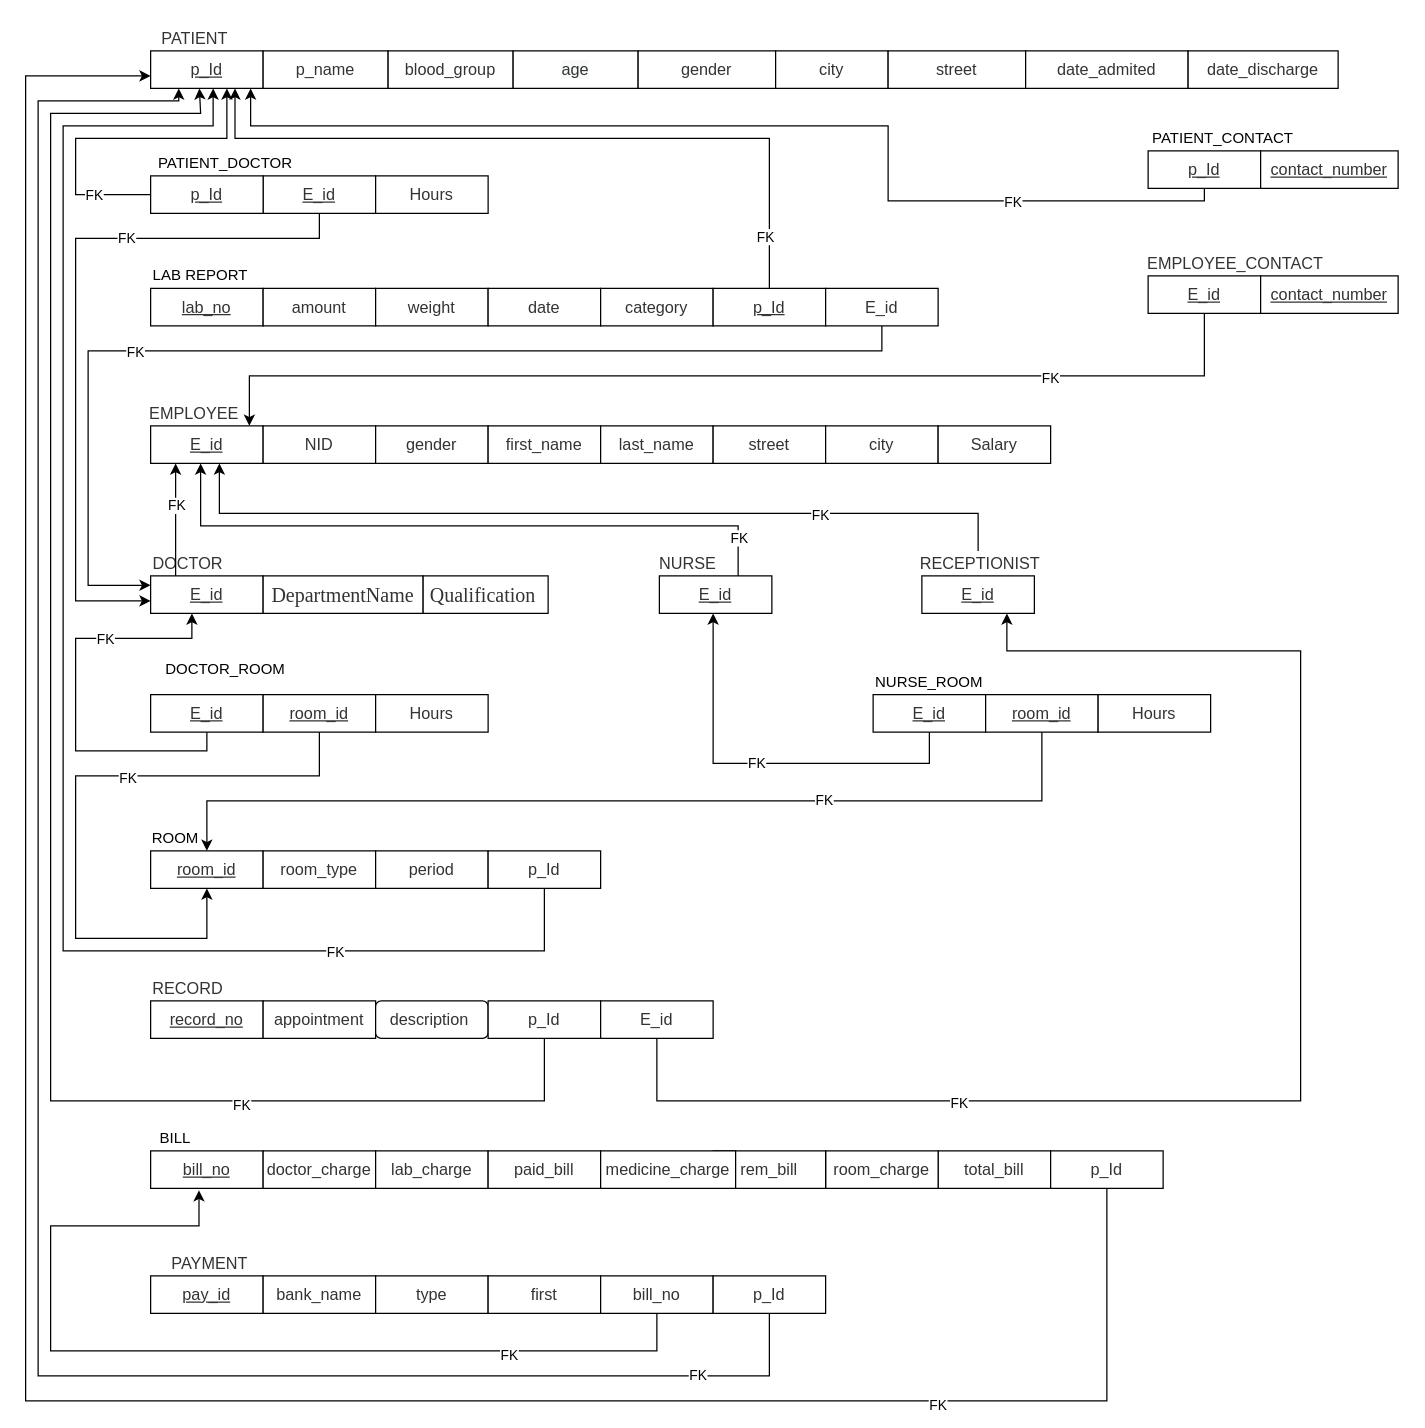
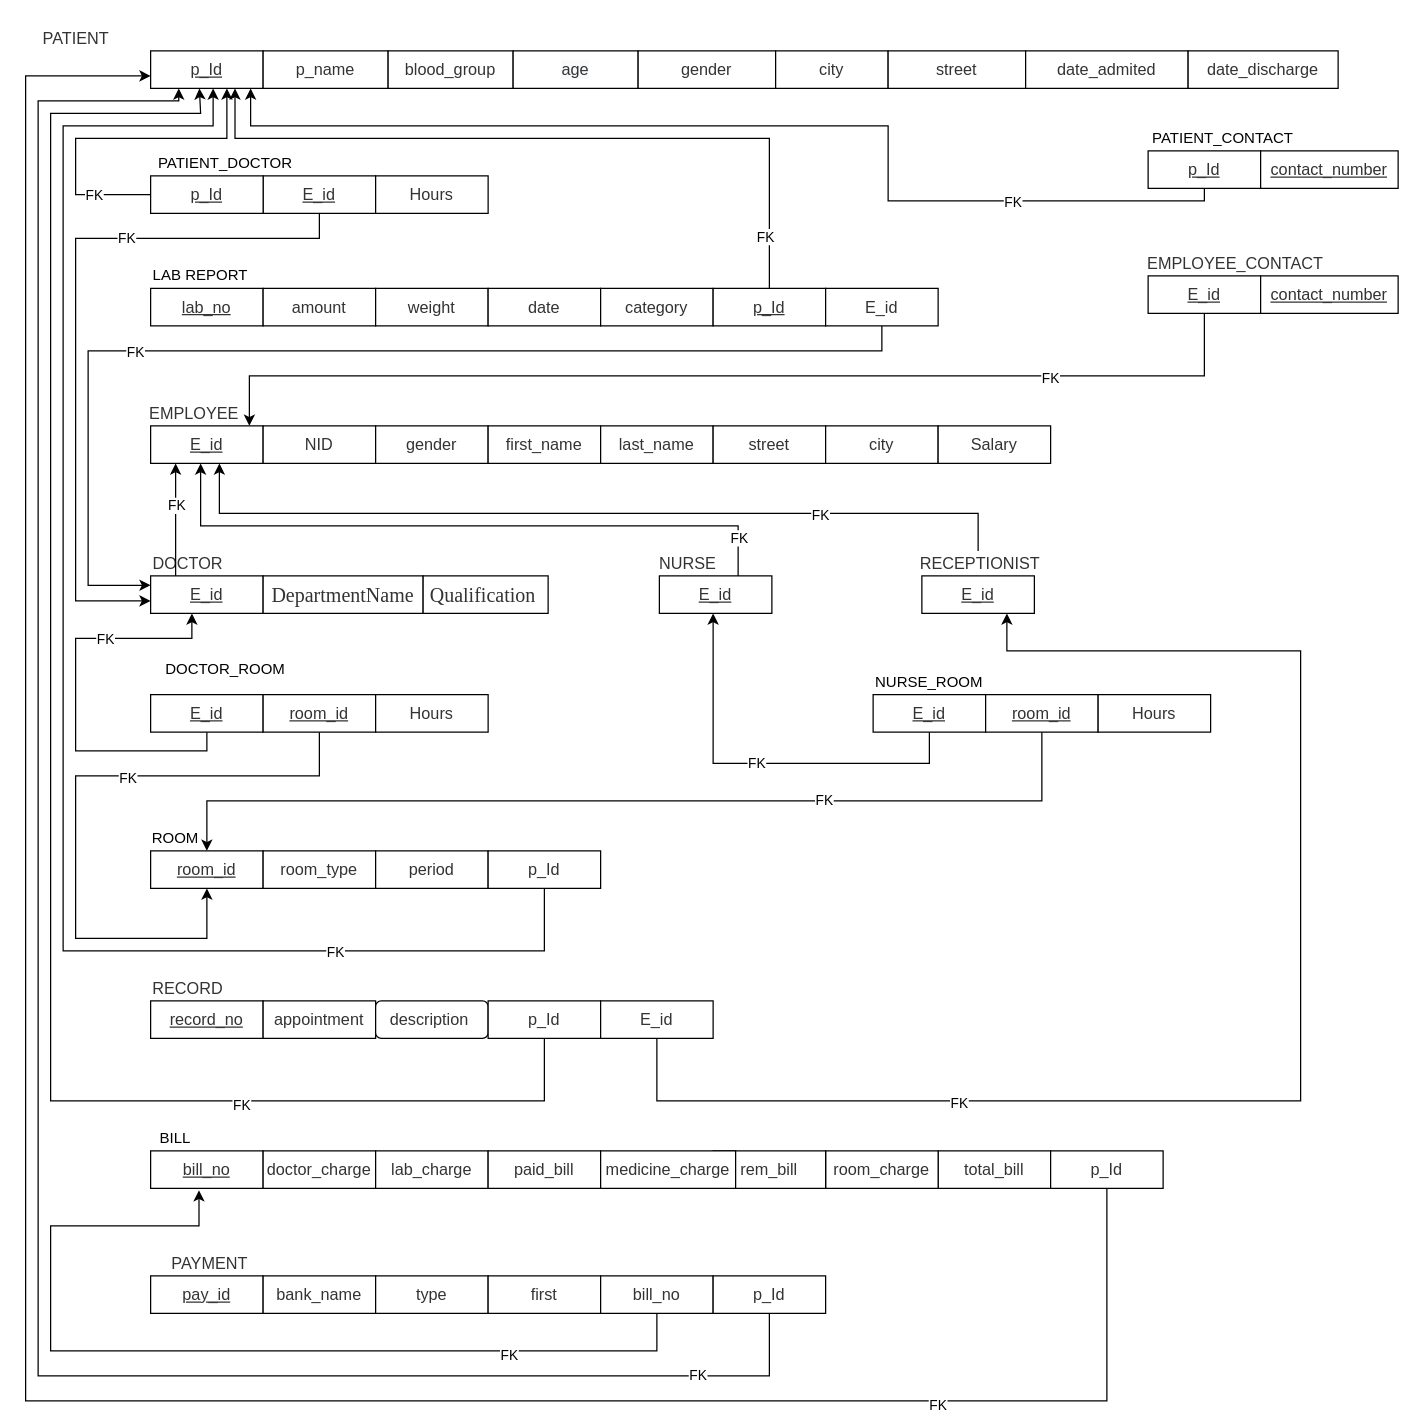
(194, 38) -> (76, 38)
